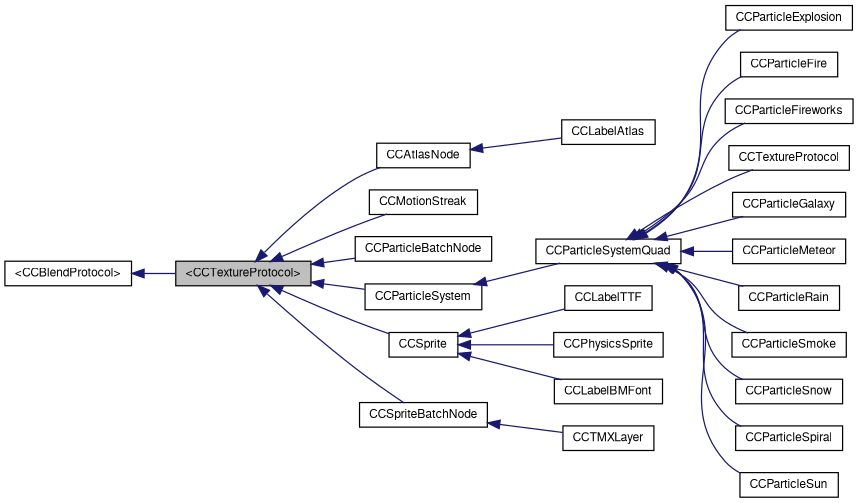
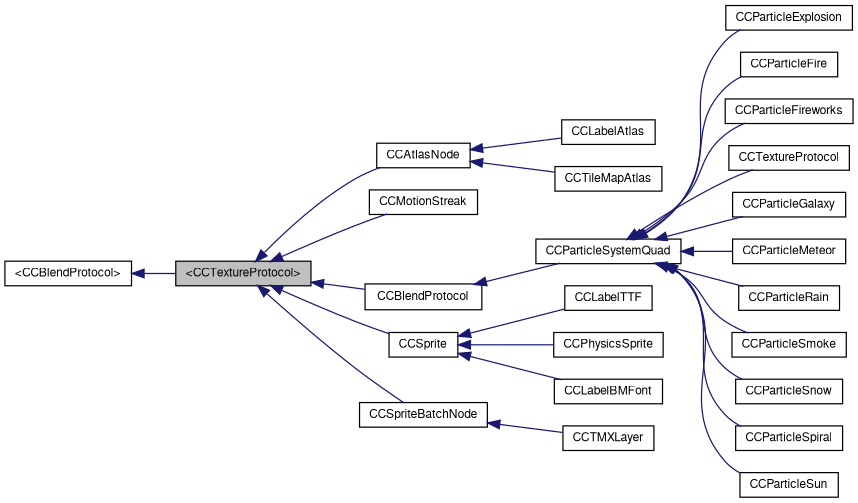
none -> (608, 179)
(423, 249) -> none
(423, 297) -> (423, 297)
